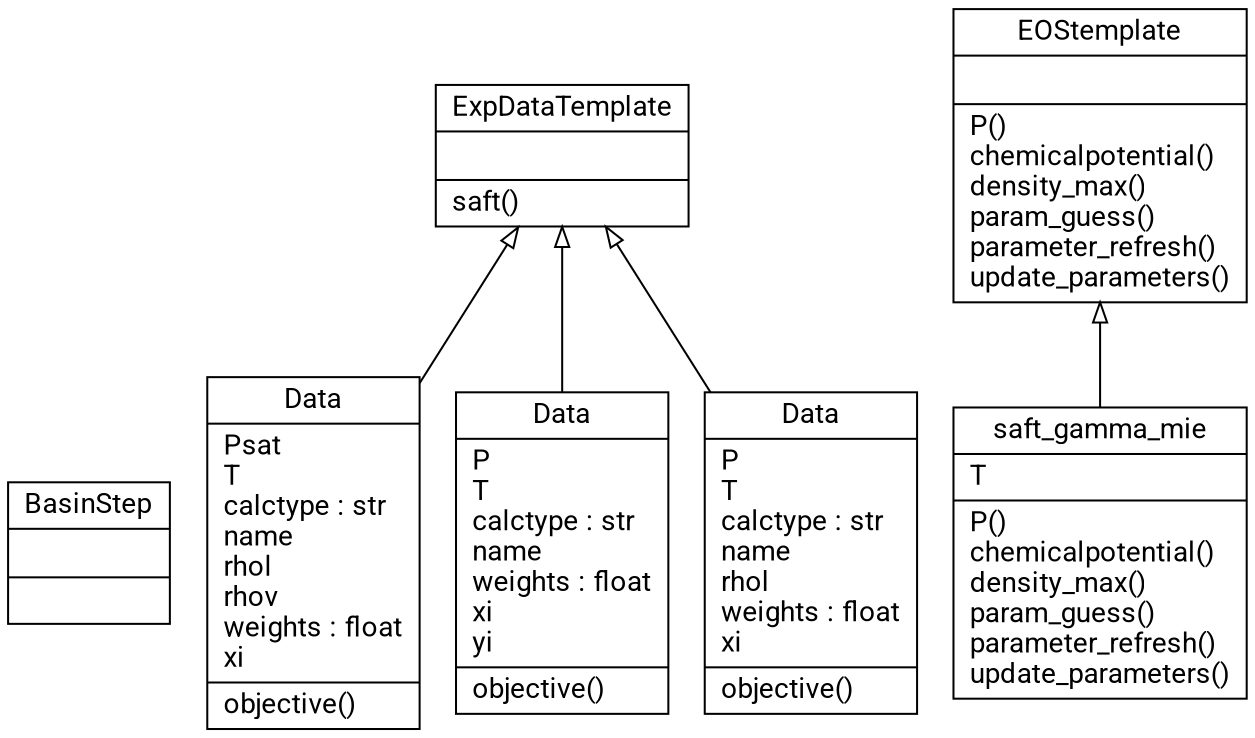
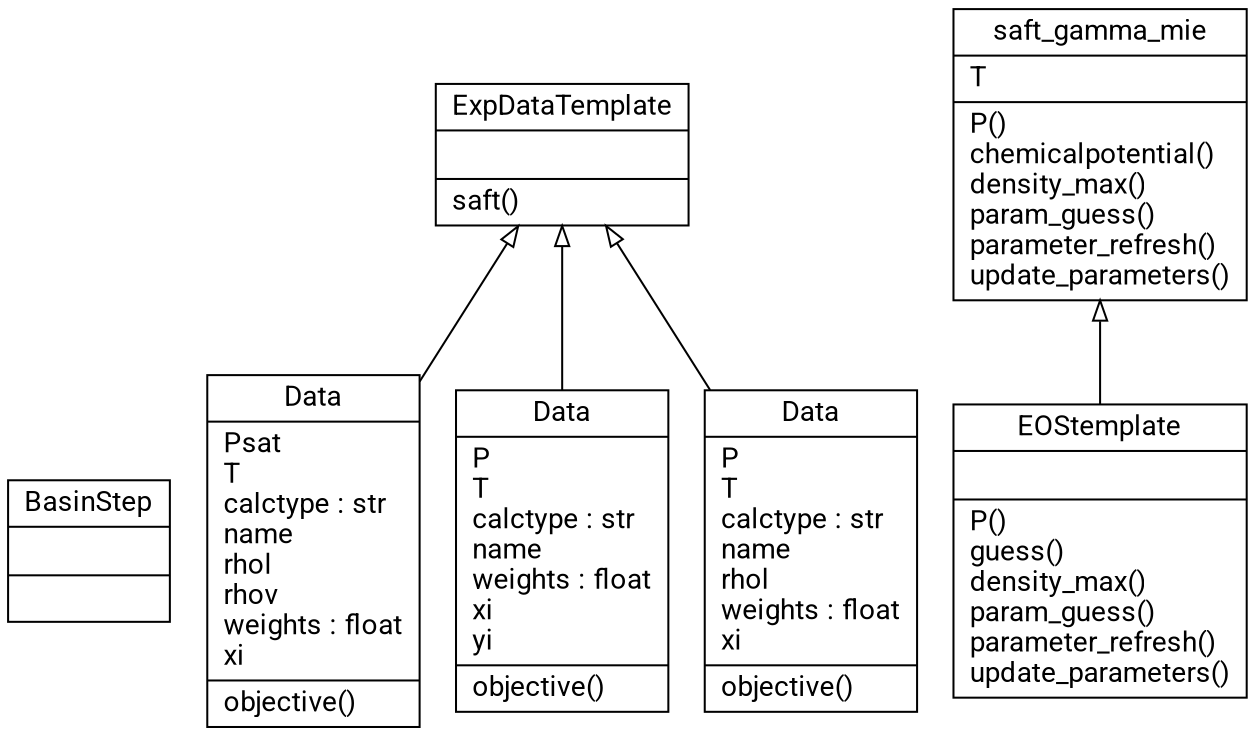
(1092, 157) -> (1017, 552)
(1100, 365) -> (1100, 363)
